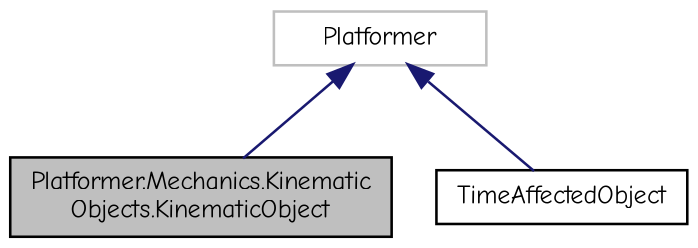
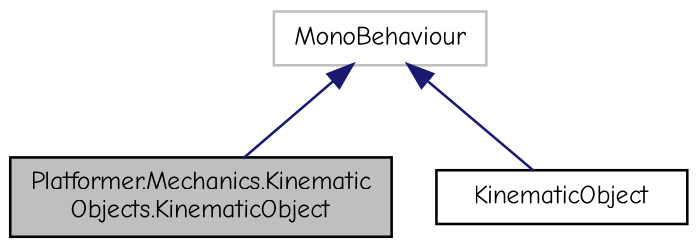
(380, 38) -> (380, 38)
(562, 197) -> (562, 197)
